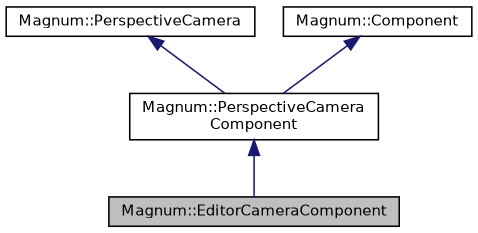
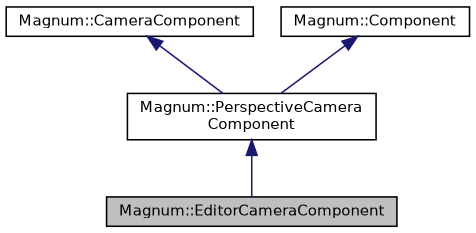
(131, 22) -> (130, 22)
